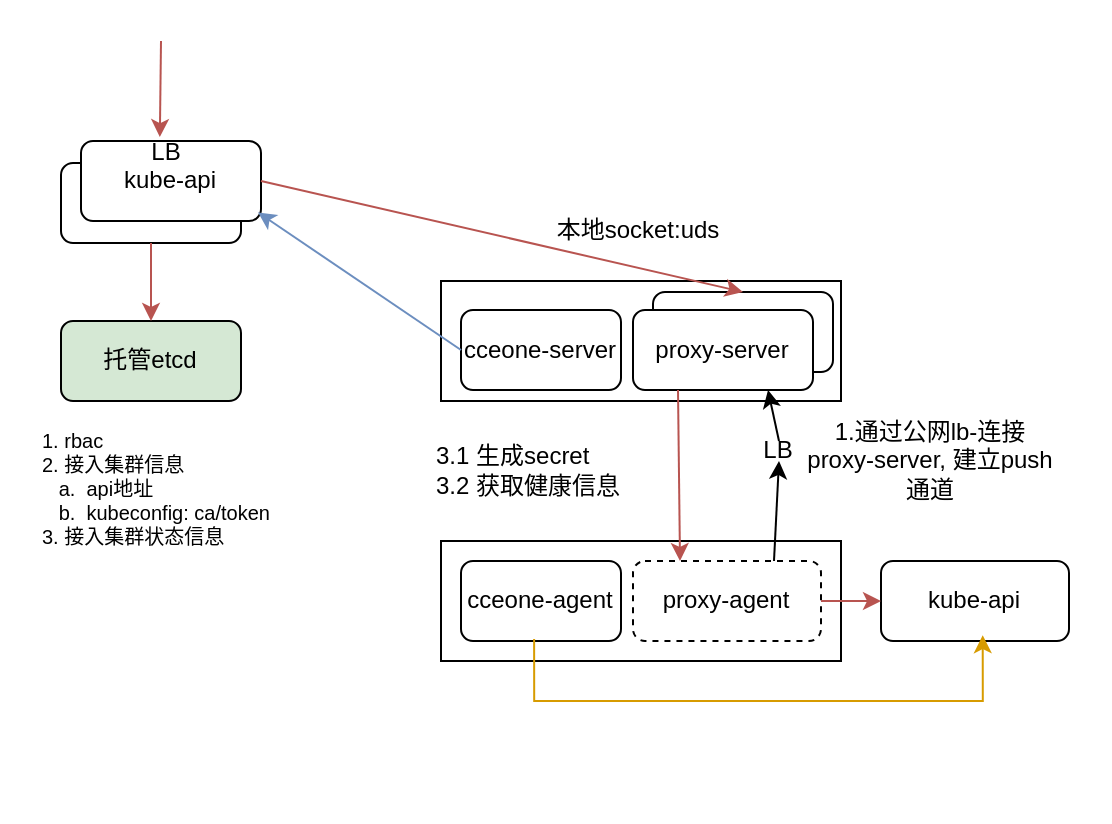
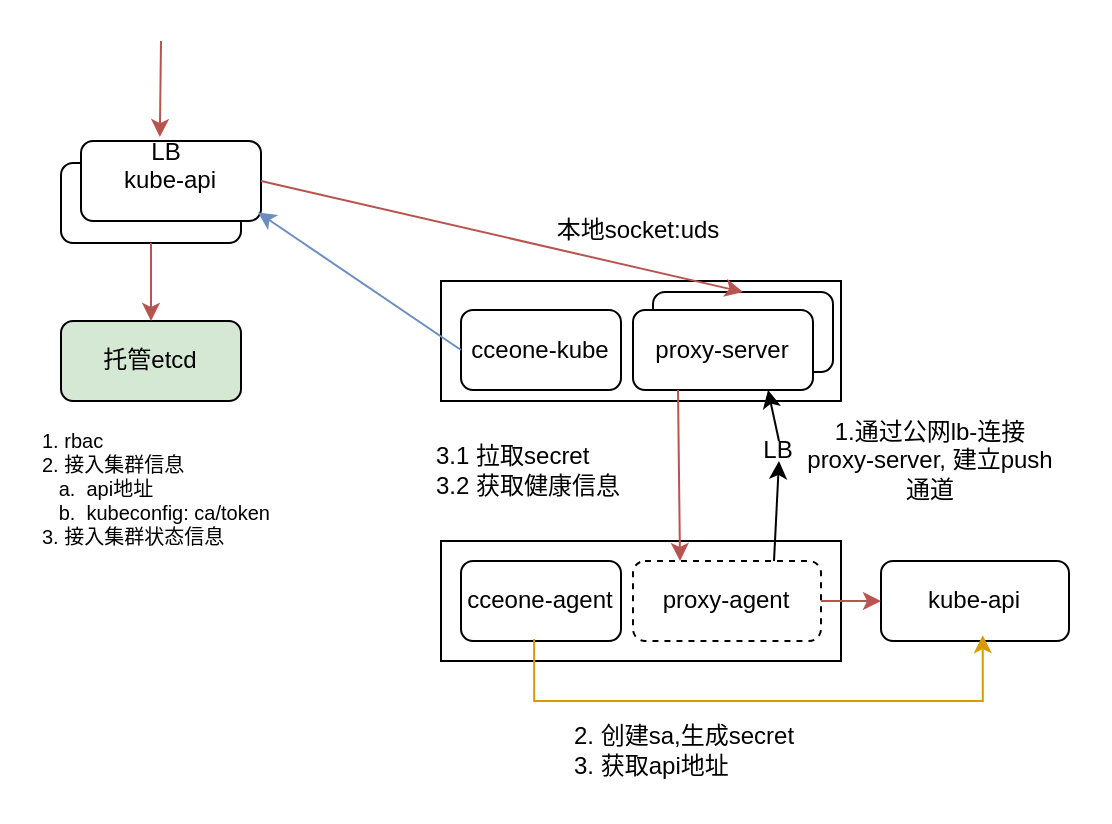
(541, 351) -> (541, 351)
(533, 471) -> (533, 471)
none -> (706, 751)
